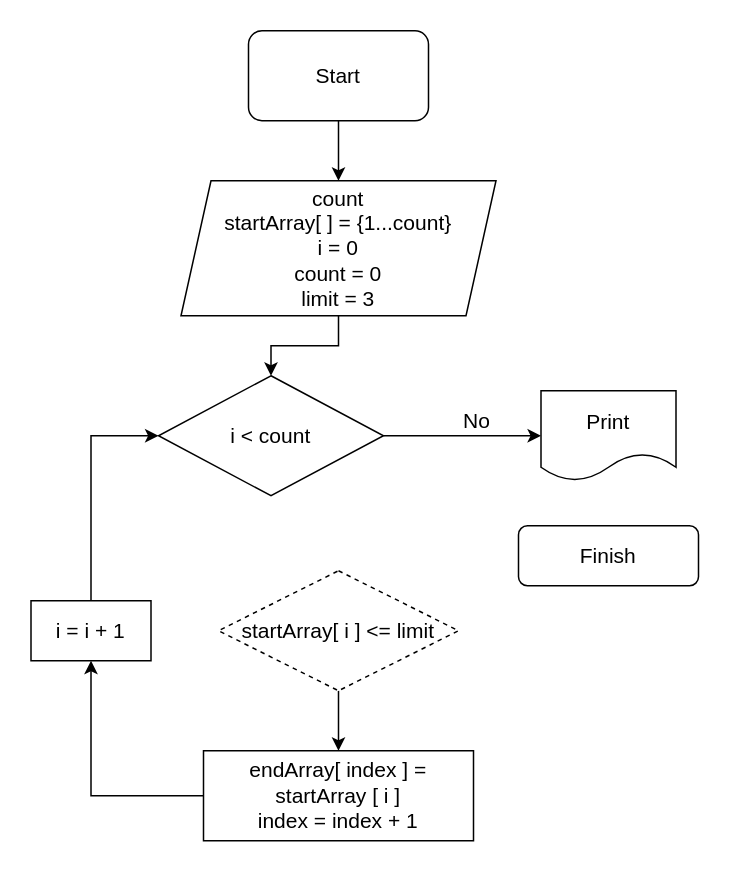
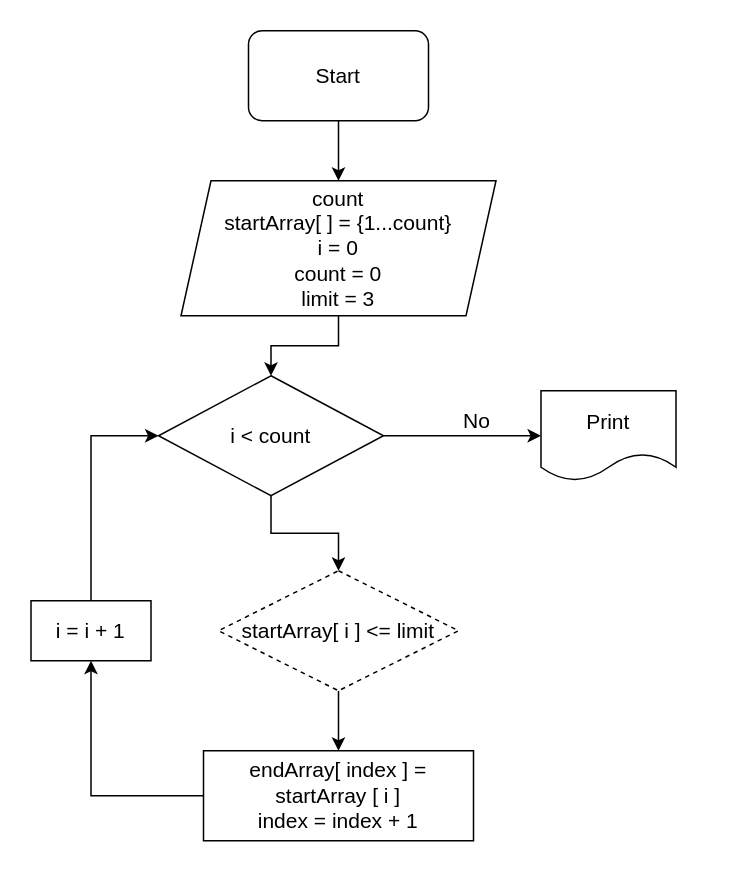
none -> (299, 533)
(608, 556) -> none
